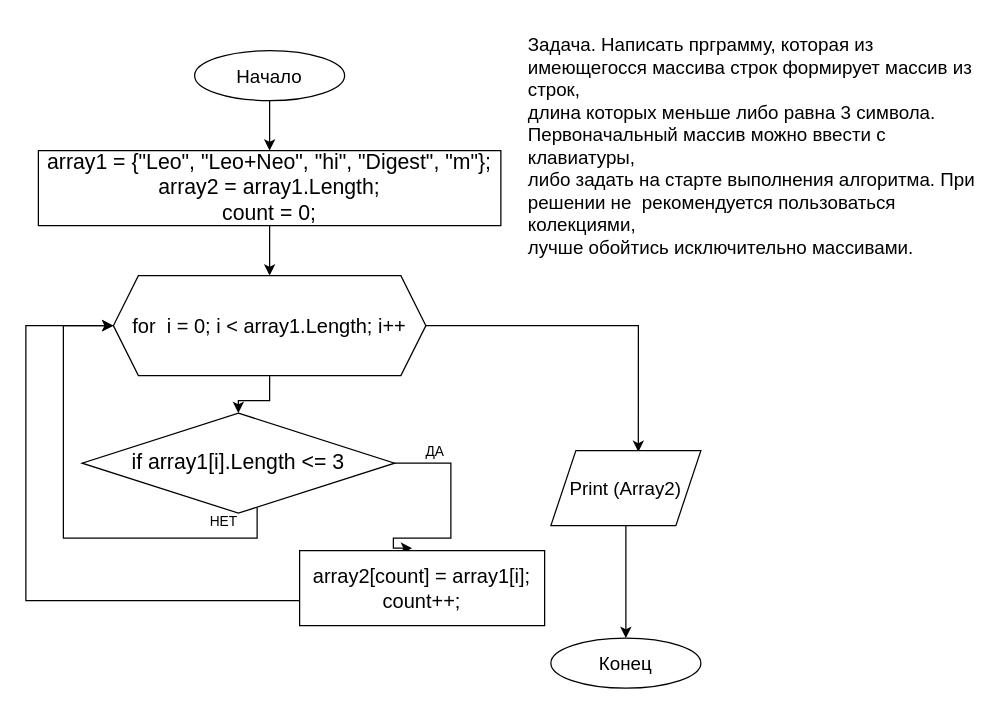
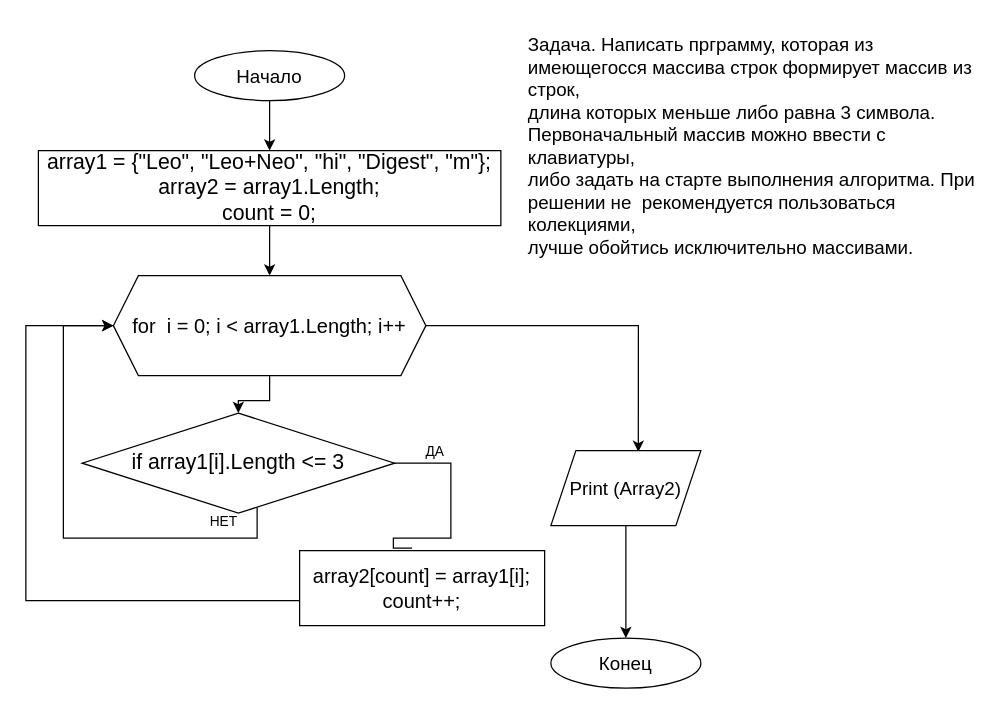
(402, 548) -> (406, 548)
